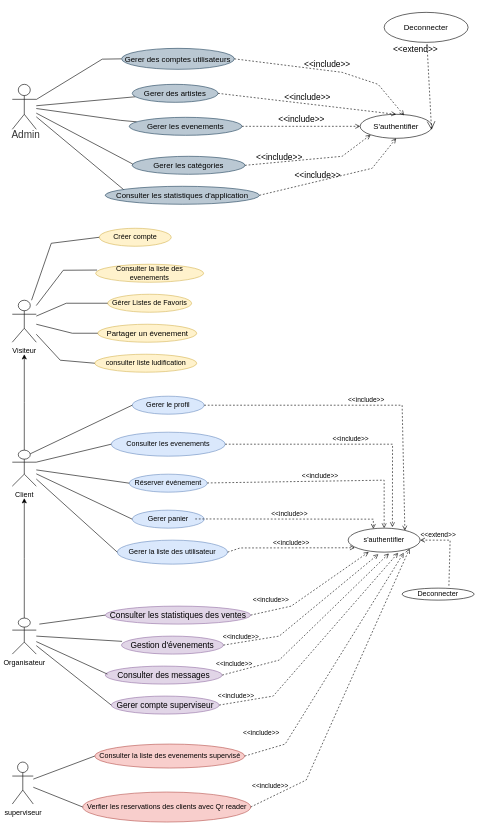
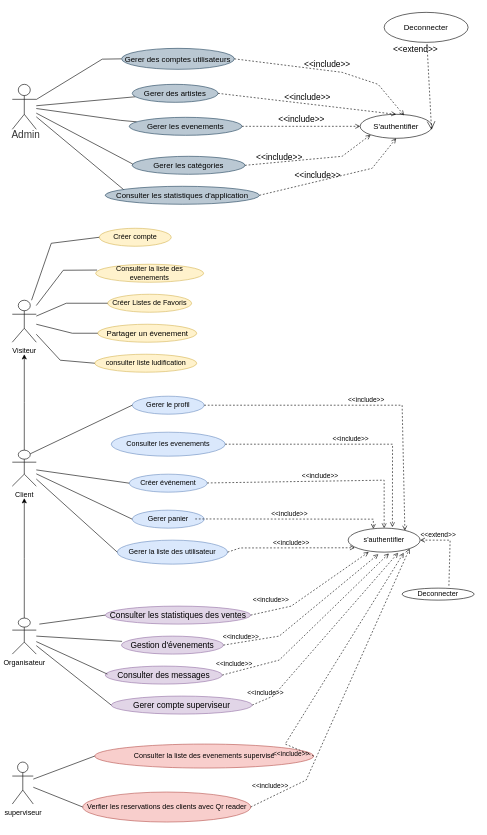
(150, 303) -> (150, 303)
(74, 453) -> none
(168, 483) -> (168, 483)
(165, 705) -> (182, 705)
(170, 756) -> (204, 756)
